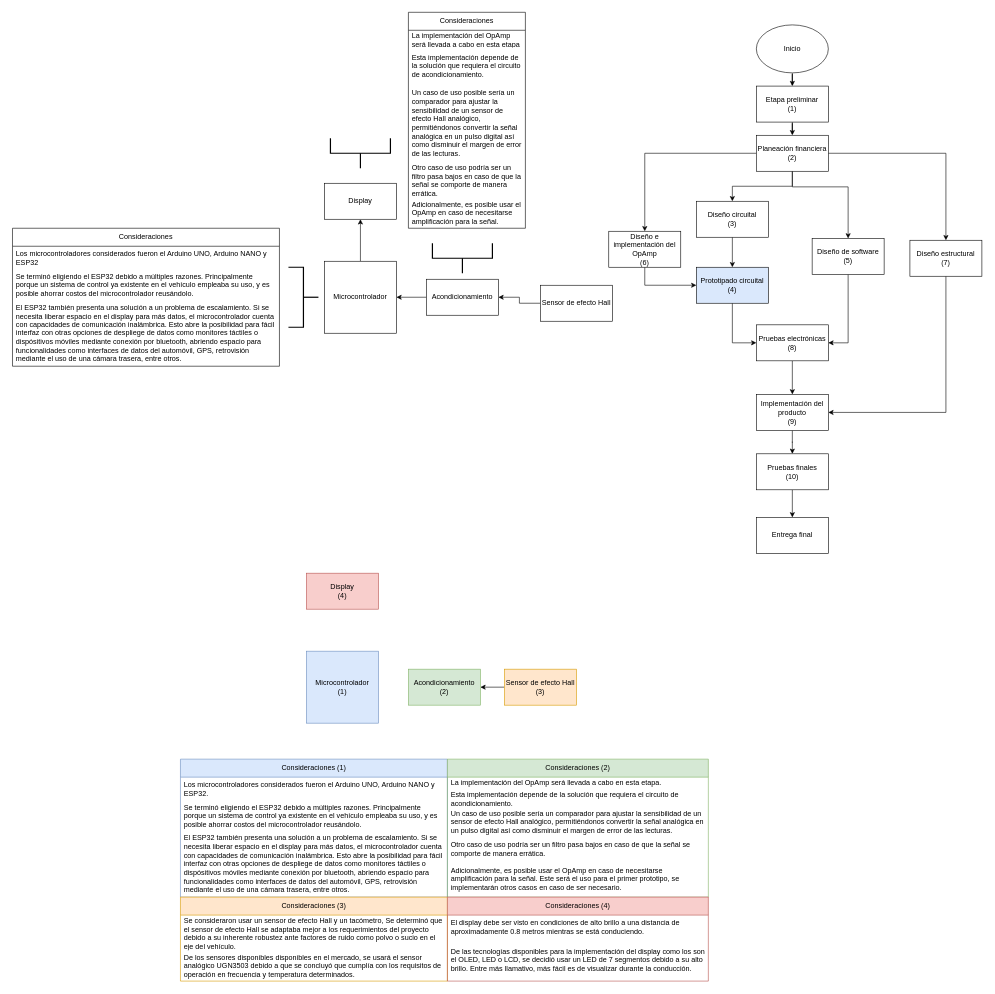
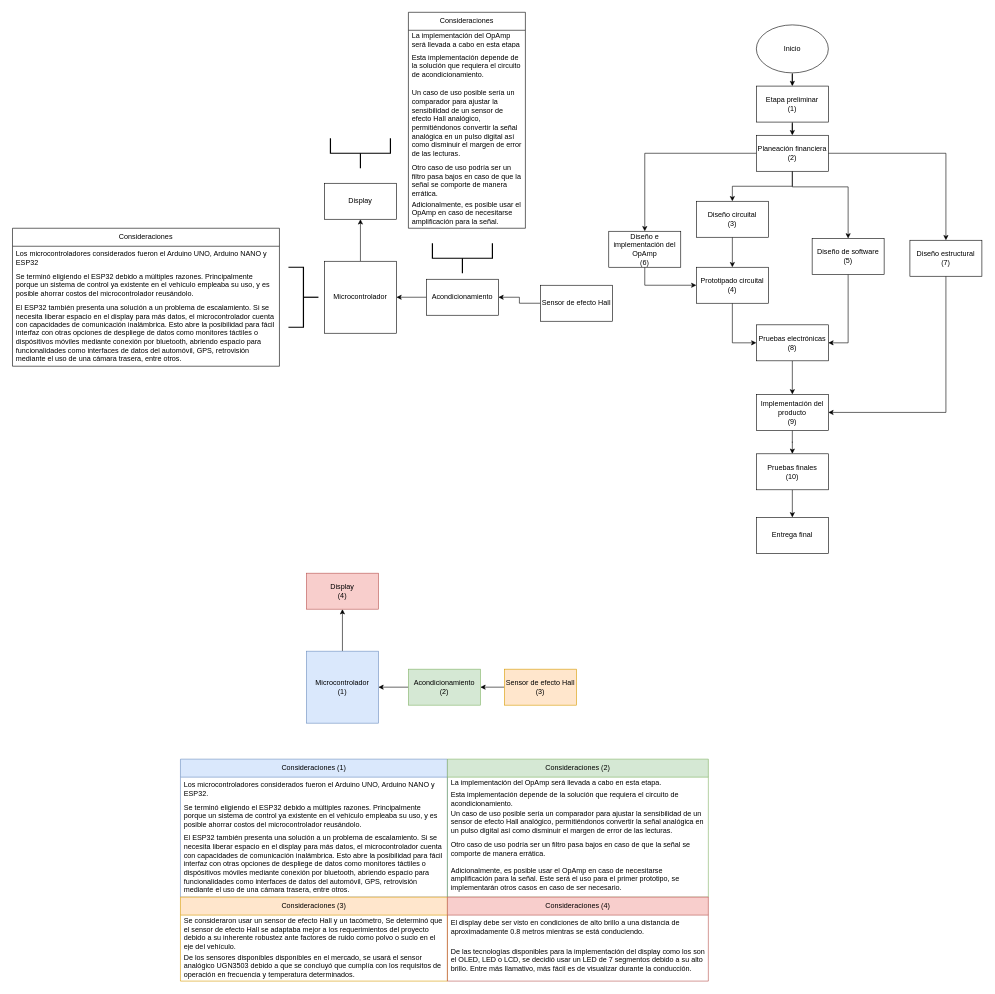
(732, 285) -> (732, 285)
none -> (342, 632)
none -> (383, 687)
